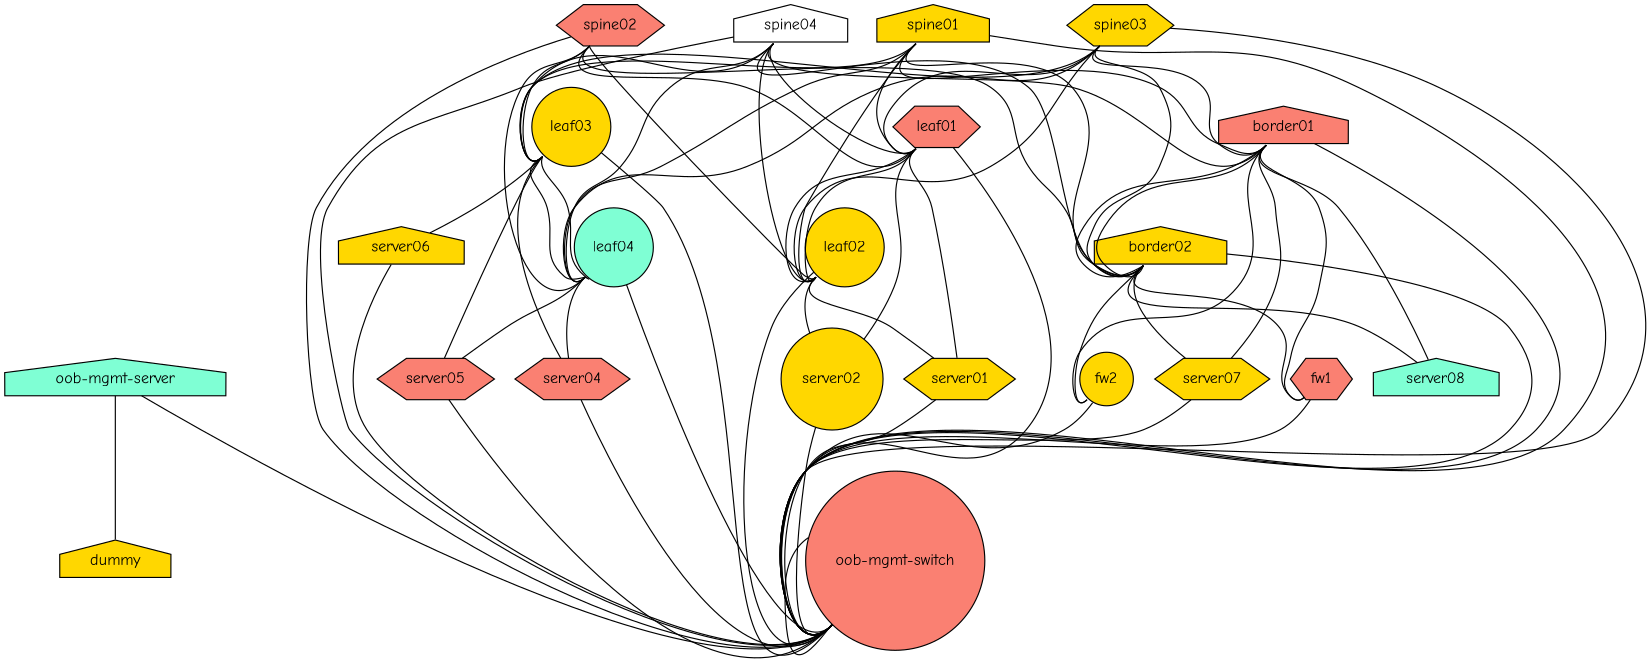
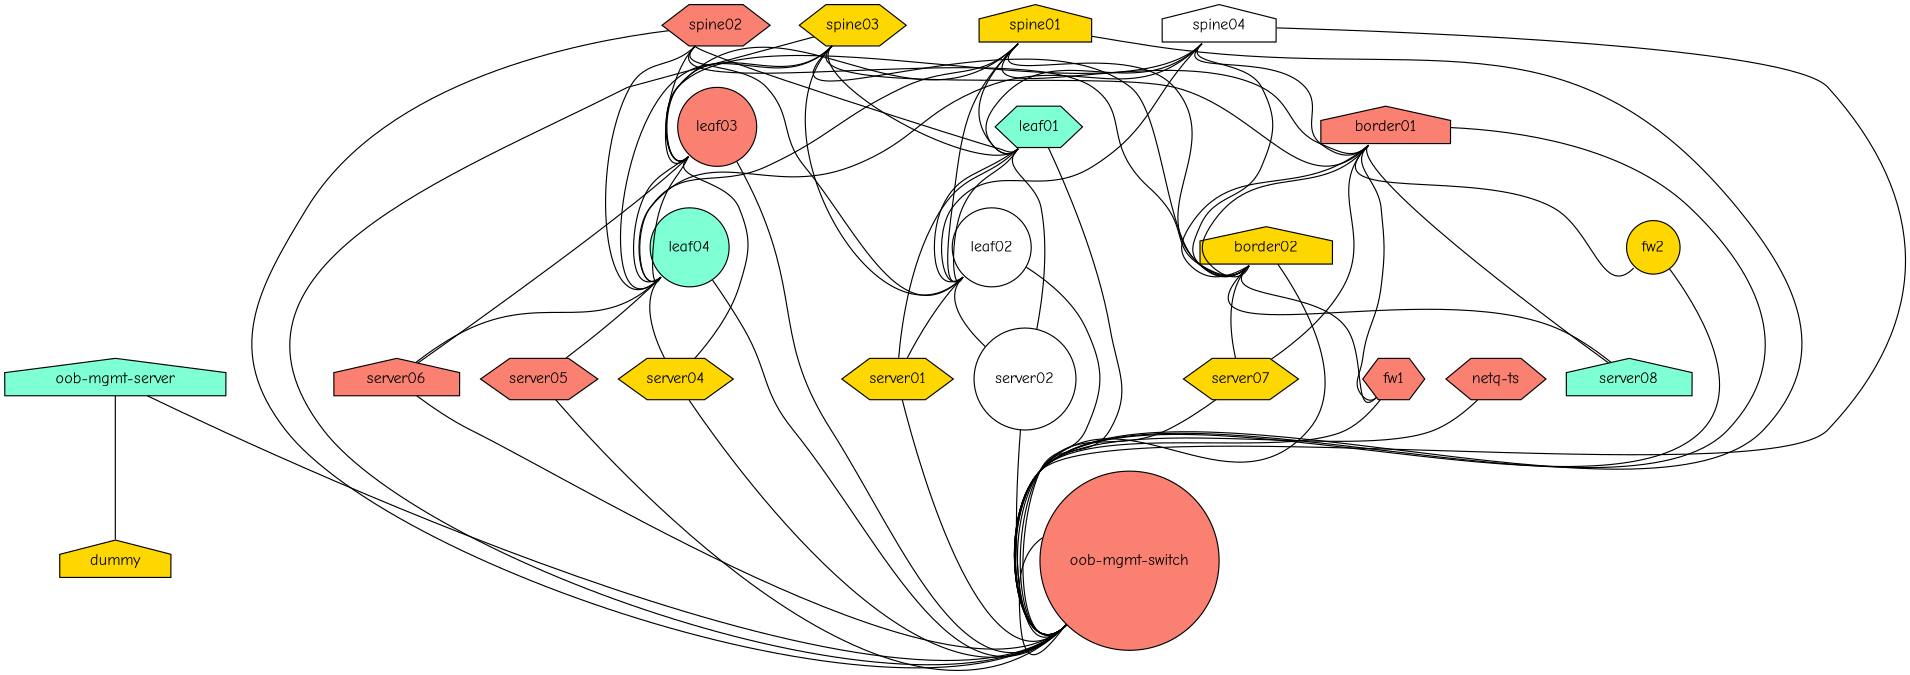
(571, 127) -> (717, 127)
(937, 127) -> (1039, 127)
(401, 247) -> (397, 379)
(845, 247) -> (992, 247)
(491, 256) -> none
none -> (537, 313)
(1089, 329) -> none
(572, 379) -> (676, 379)
(832, 379) -> (1025, 379)
none -> (1496, 379)
